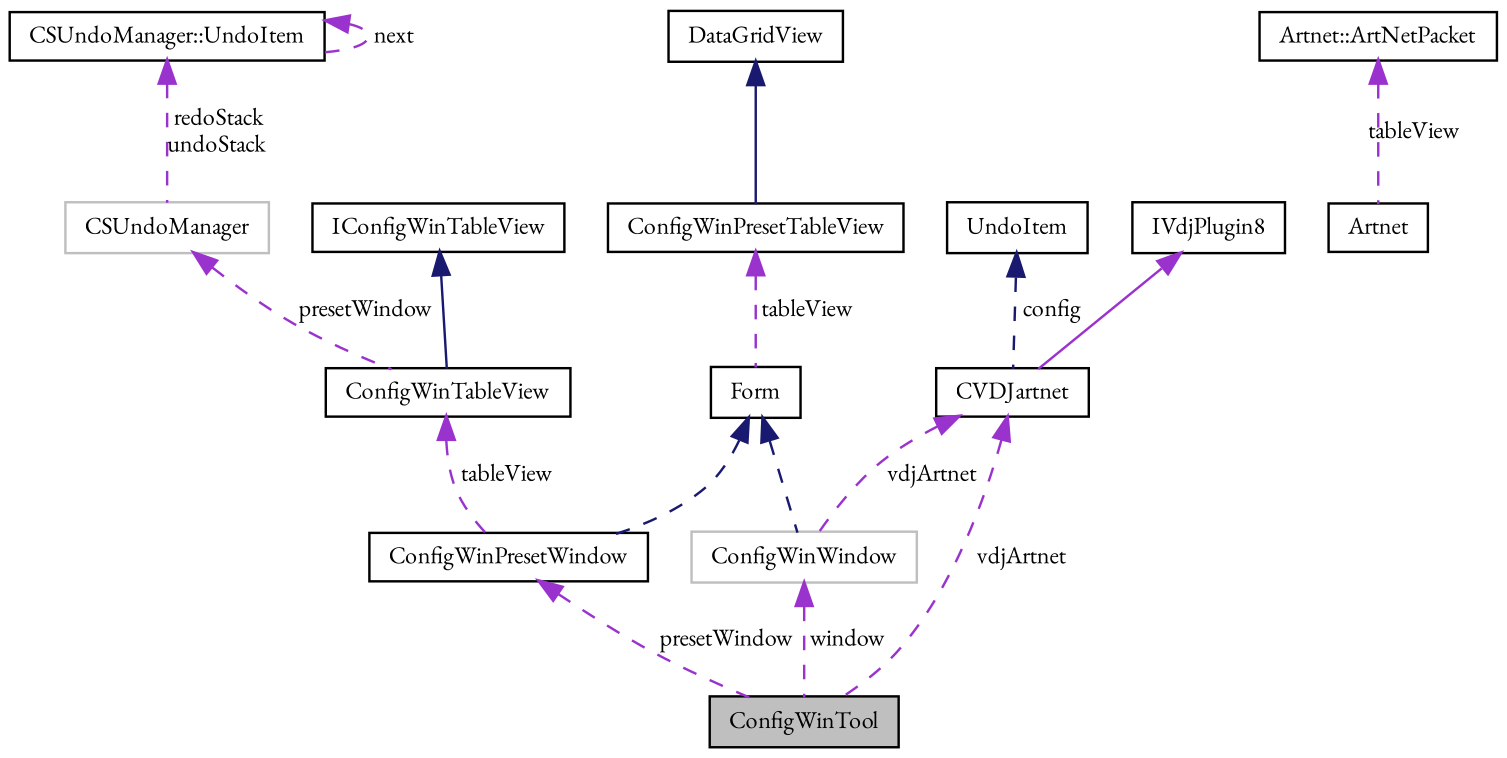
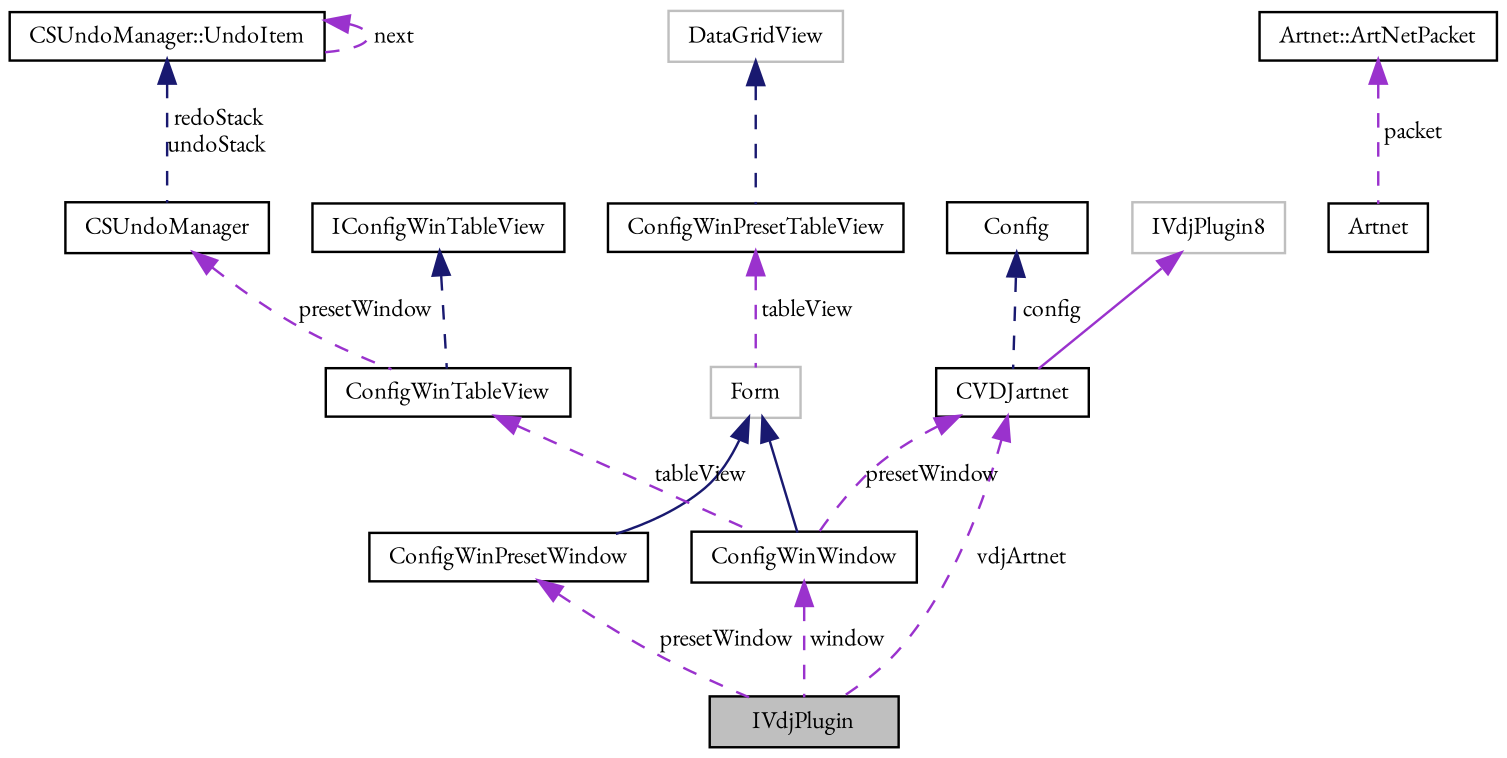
(756, 36) -> (756, 36)
(1411, 132) -> (1411, 132)
(167, 143) -> (167, 143)
(756, 145) -> (756, 145)
(167, 228) -> (167, 228)
(1017, 228) -> (1017, 228)
(1209, 228) -> (1209, 228)
(444, 322) -> (444, 322)
(756, 392) -> (756, 392)
(930, 475) -> (930, 475)
(784, 487) -> (784, 487)
(457, 491) -> (636, 479)
(688, 500) -> (701, 491)
(804, 557) -> (804, 557)
(804, 722) -> (804, 722)
